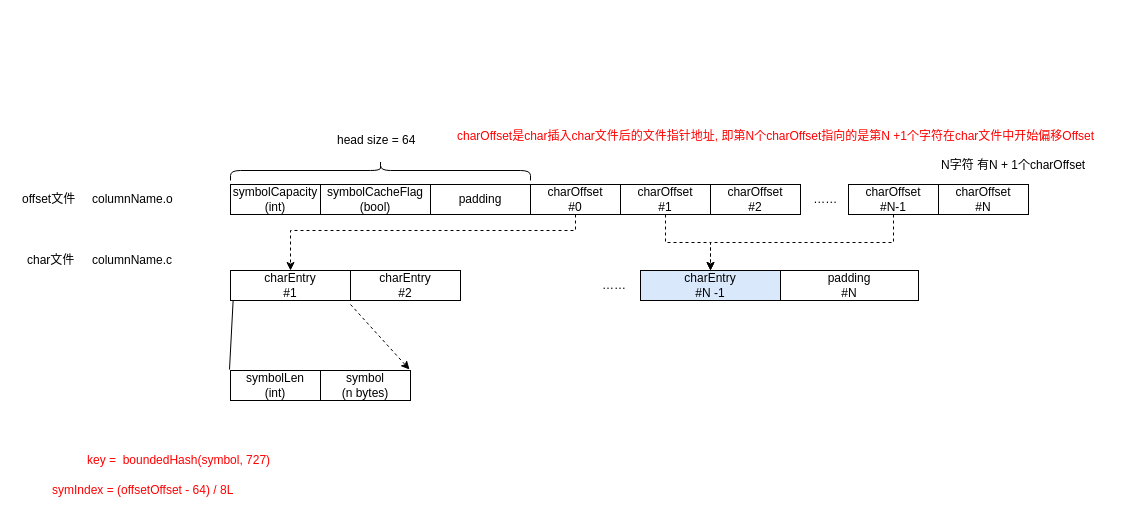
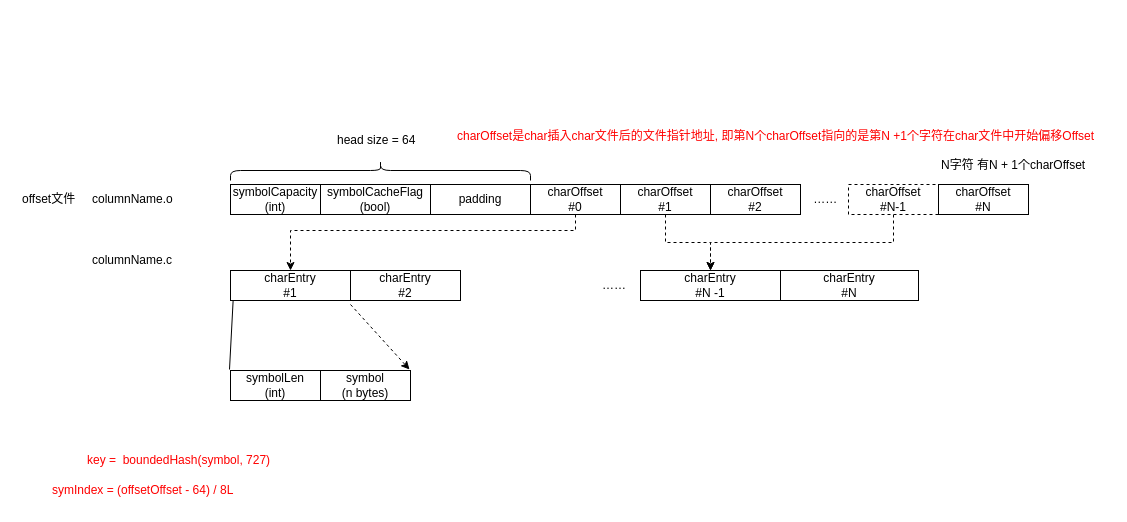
(894, 200) -> (894, 200)
(56, 261) -> none
(711, 286) -> (711, 286)
(850, 286) -> (850, 286)
